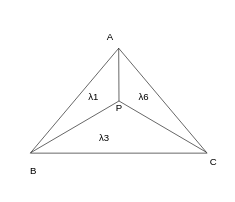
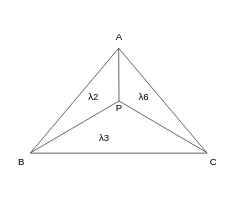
(110, 36) -> (119, 36)
(94, 96) -> (94, 96)
(33, 171) -> (21, 162)
